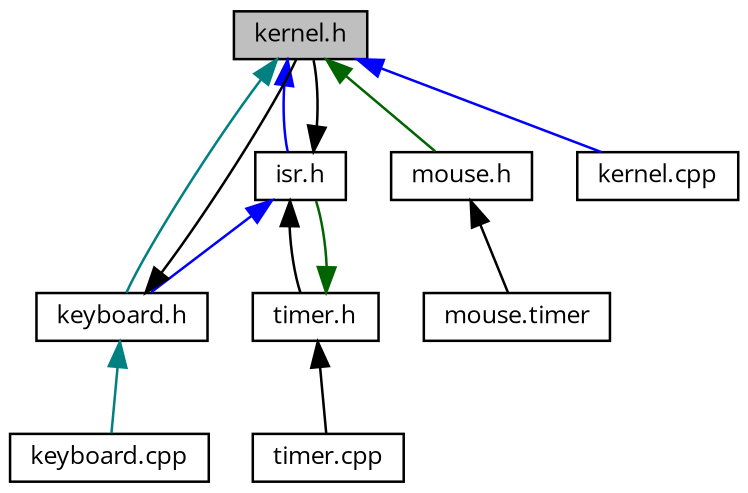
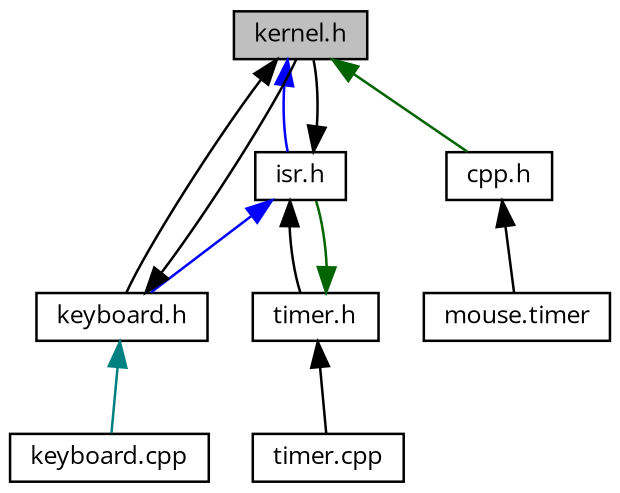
(462, 176) -> (499, 176)
(658, 176) -> none
(189, 184) -> (189, 184)
